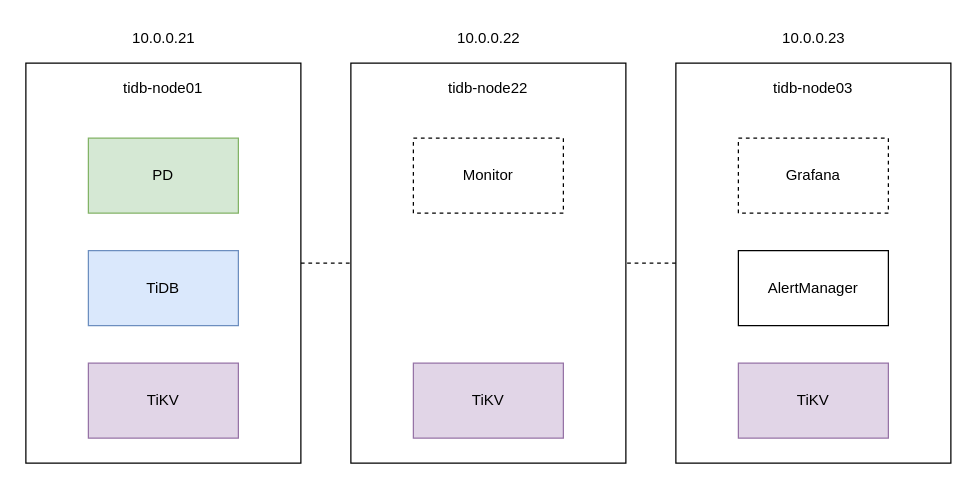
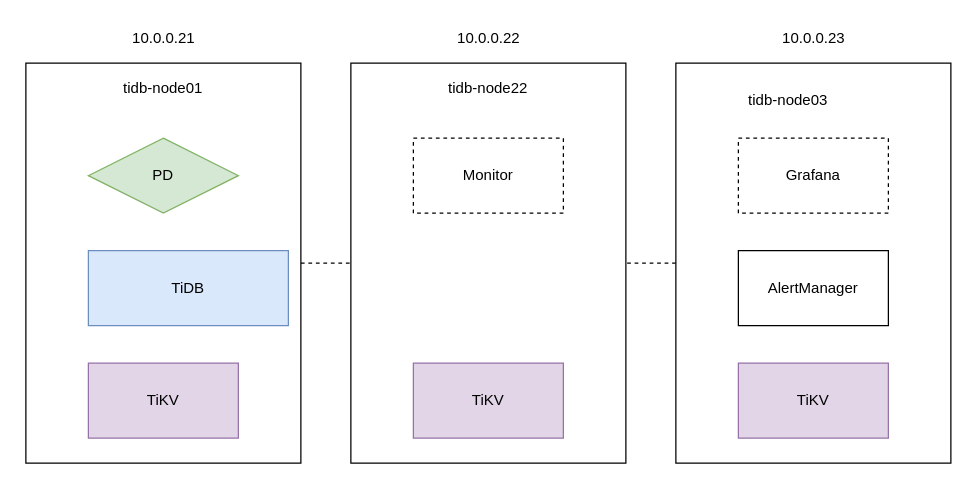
(813, 88) -> (788, 101)
(163, 176) -> (163, 176)
(163, 288) -> (188, 288)
